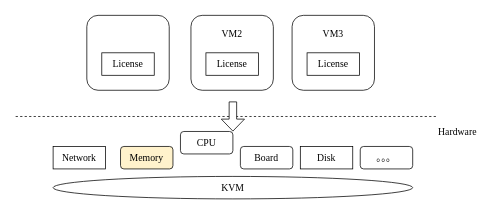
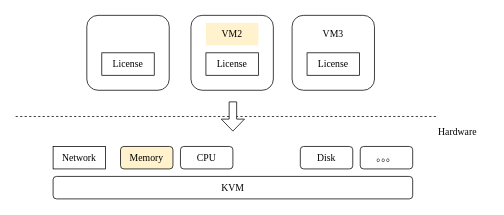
(232, 34) -> (232, 34)
(207, 143) -> (207, 158)
(267, 158) -> none
(327, 158) -> (327, 158)
(233, 188) -> (233, 188)
